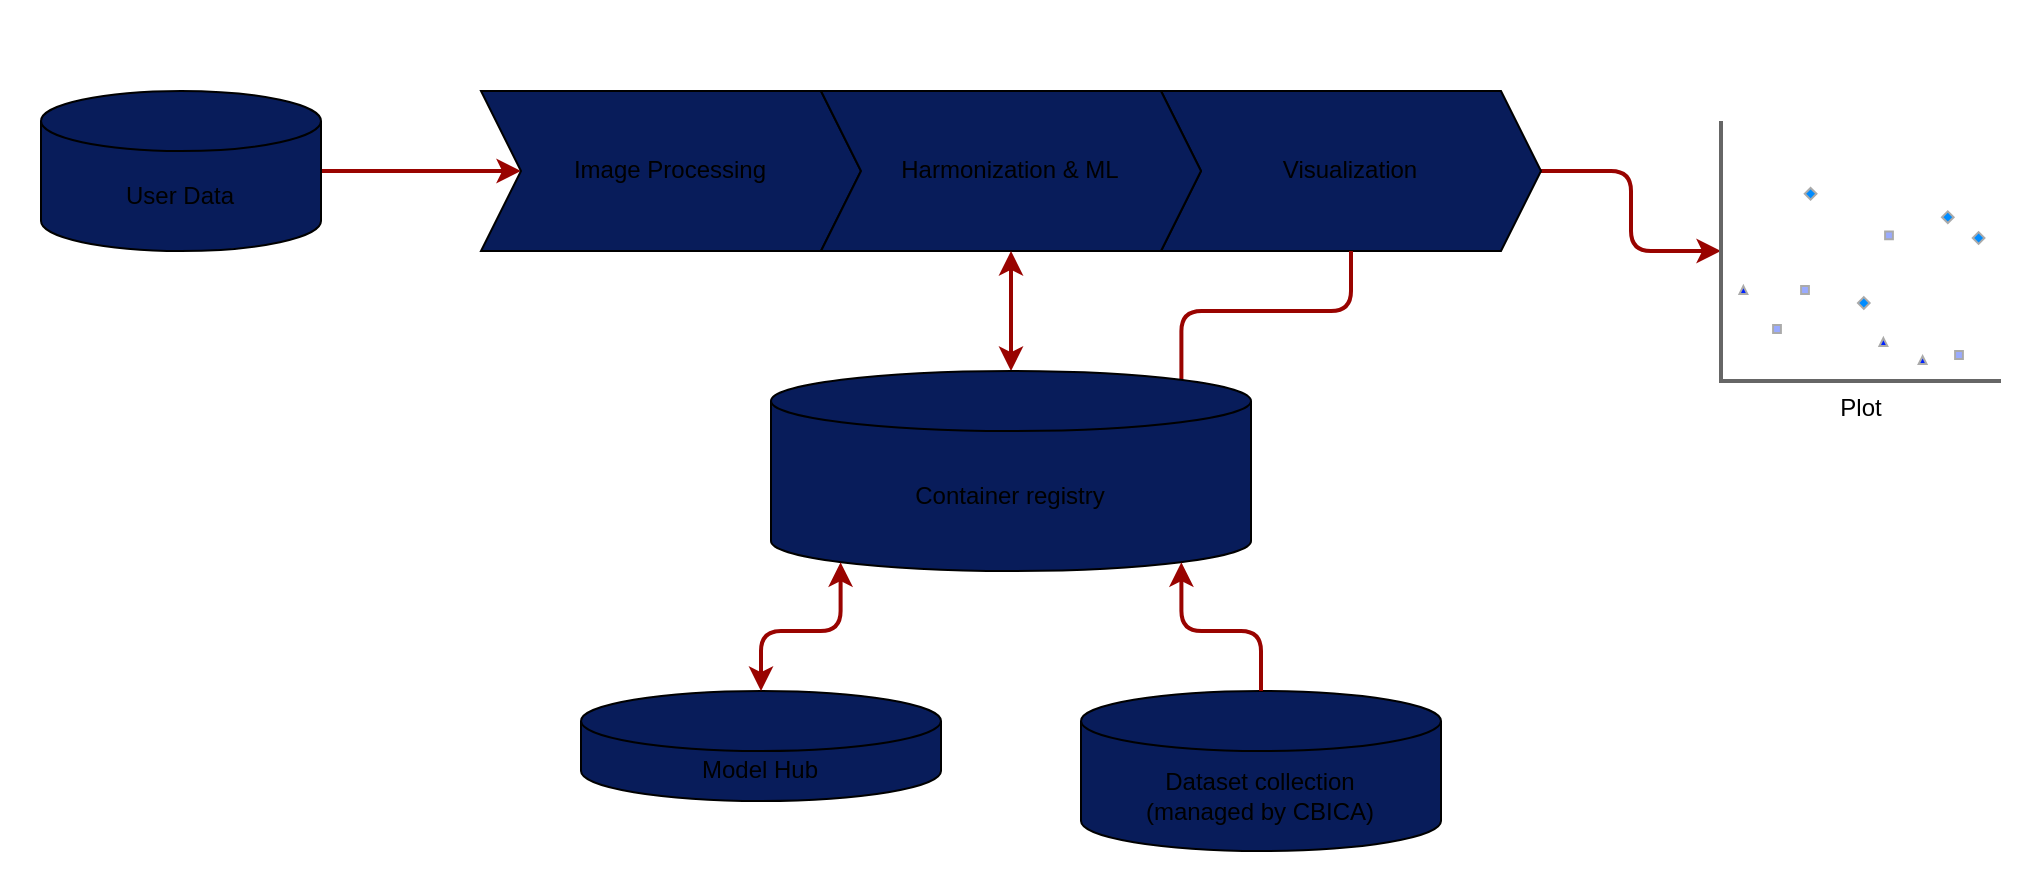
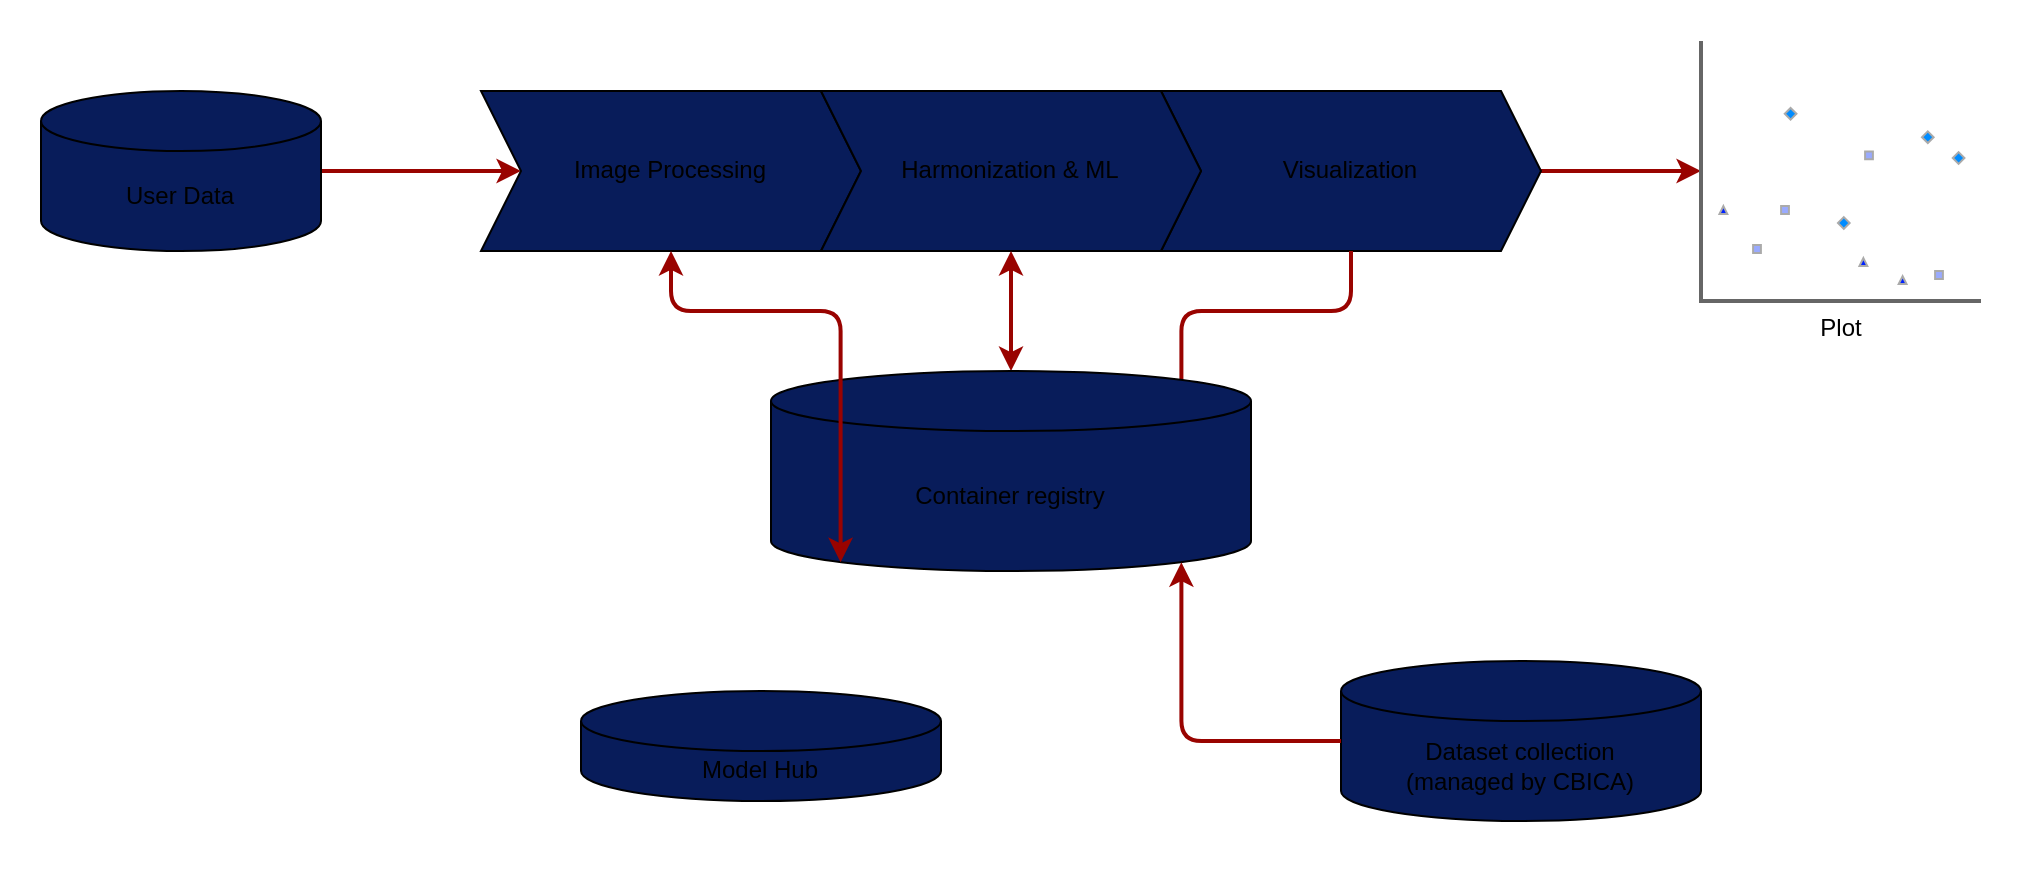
(1861, 251) -> (1841, 171)
(805, 631) -> (841, 336)
(1261, 771) -> (1521, 741)
